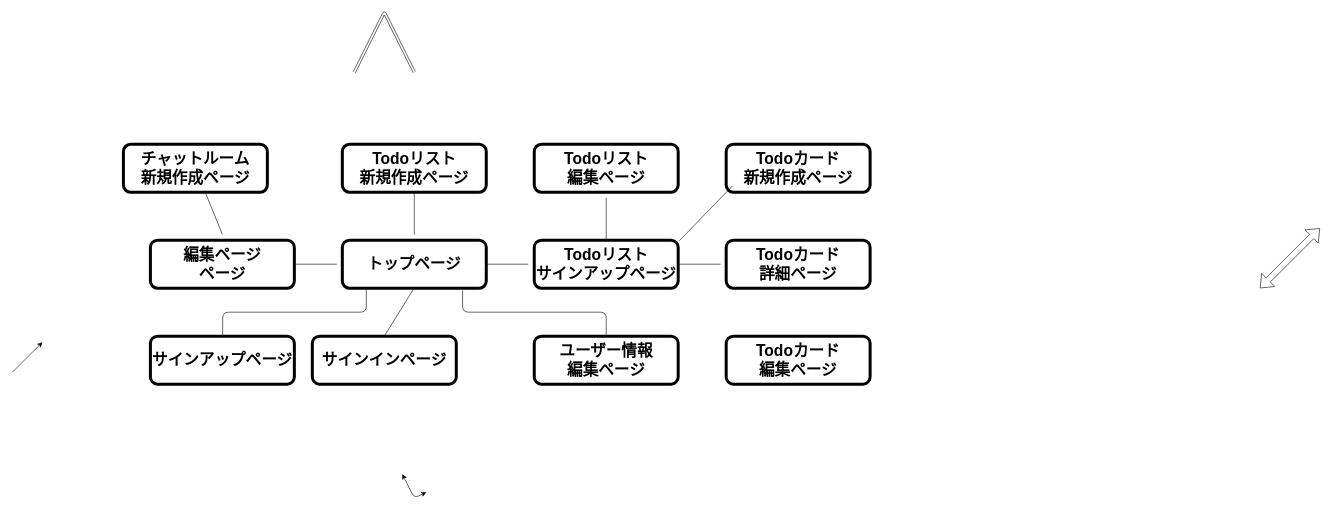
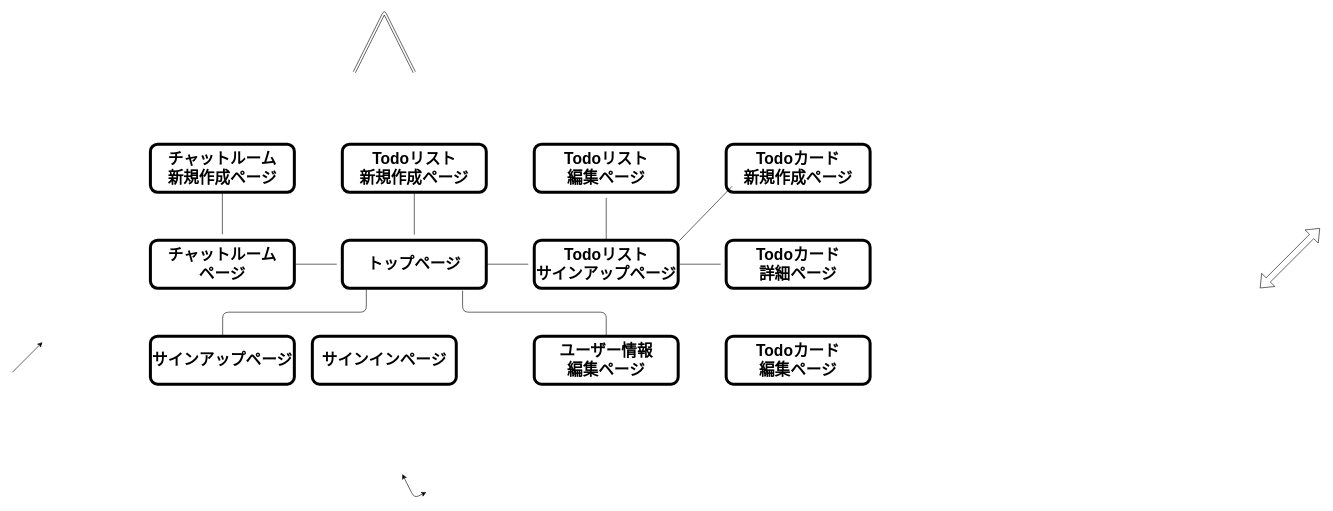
(195, 168) -> (222, 168)
(222, 264) -> (222, 264)
(399, 312) -> none
